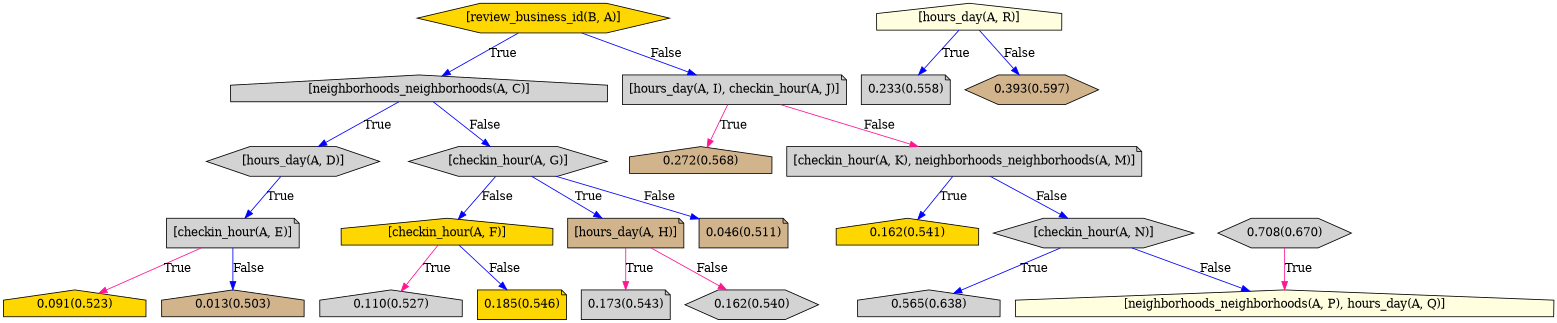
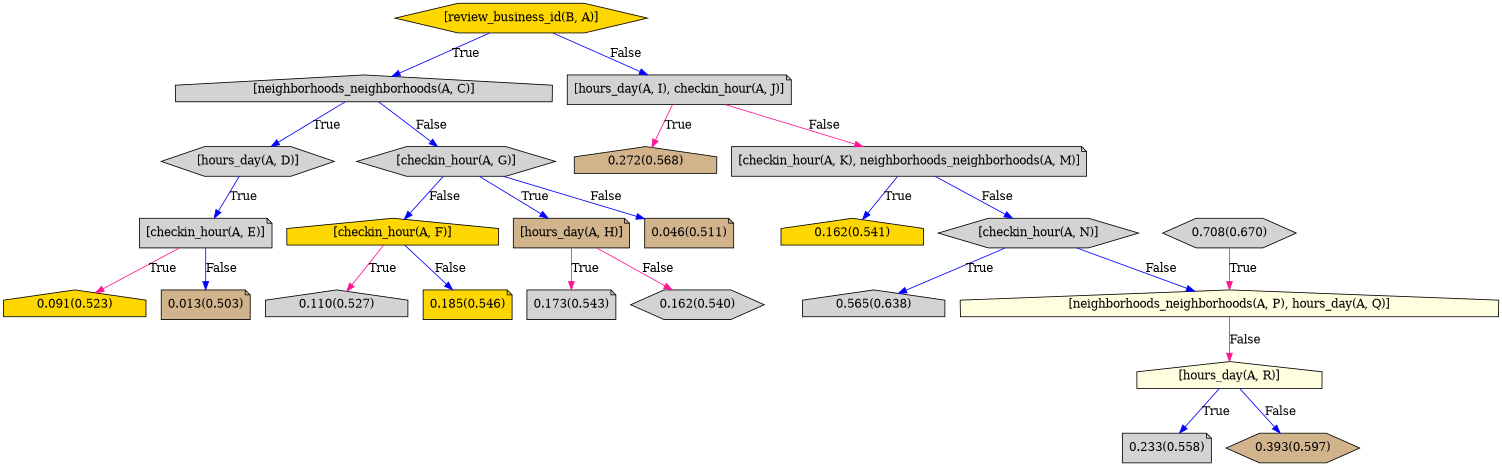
(233, 305) -> (206, 305)
none -> (1229, 335)
